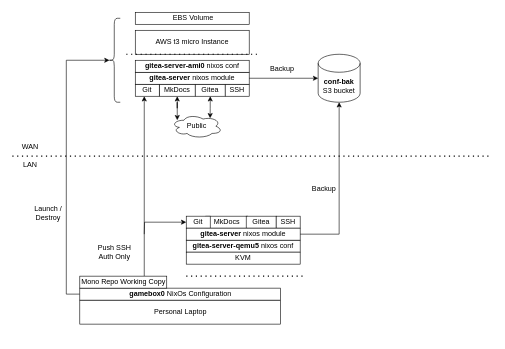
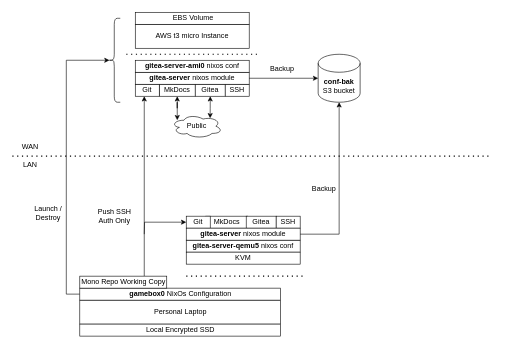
(192, 42) -> (192, 36)
(114, 252) -> (114, 216)
none -> (180, 330)
